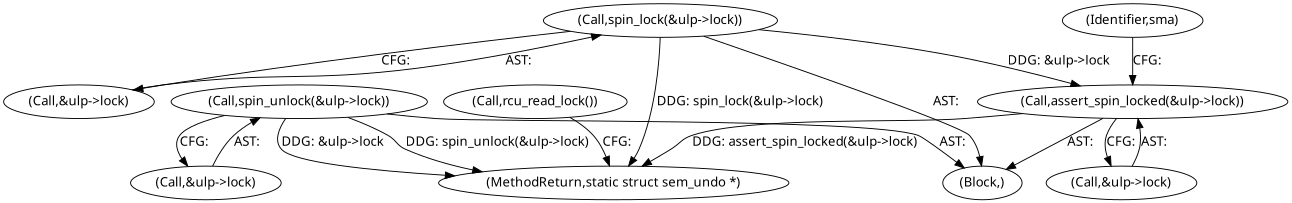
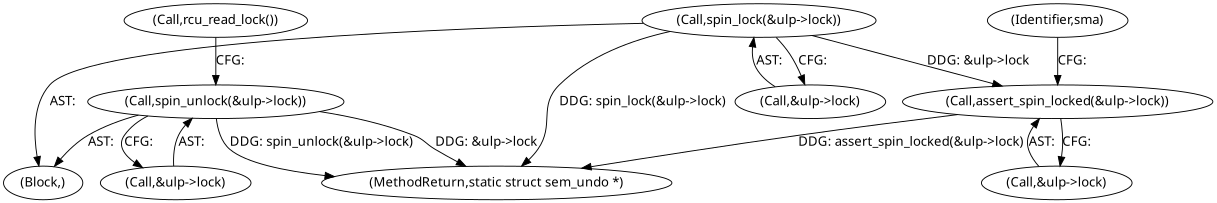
(592, 134) -> (216, 56)
(1059, 142) -> none
